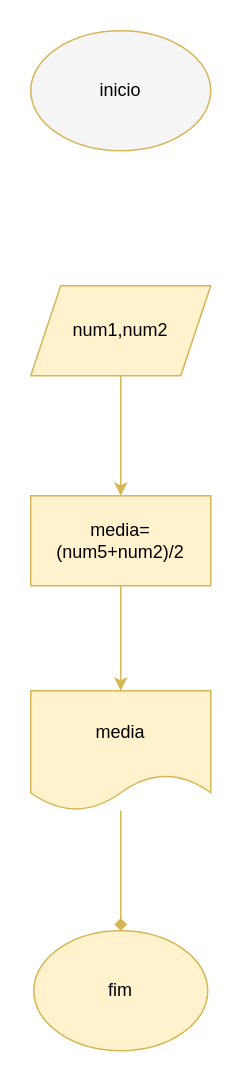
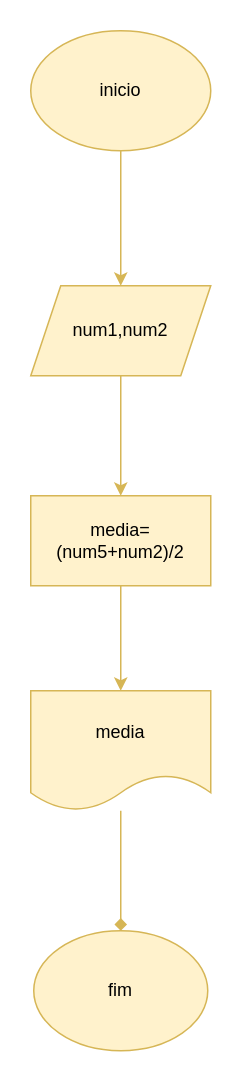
(121, 91) -> (121, 91)
none -> (121, 213)
